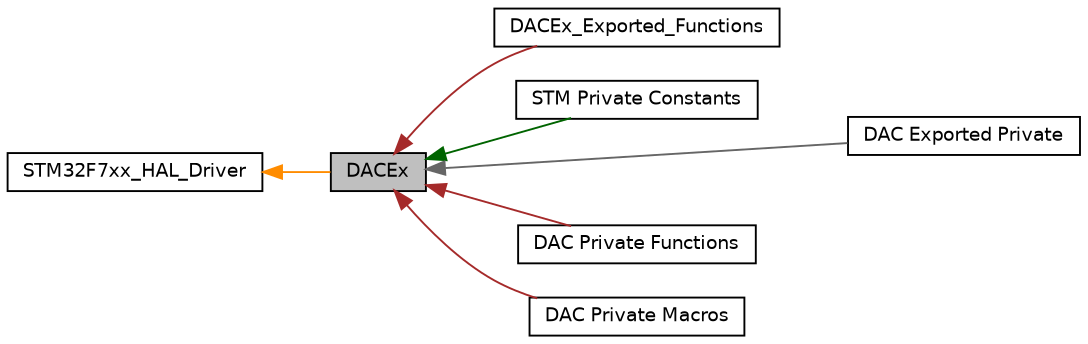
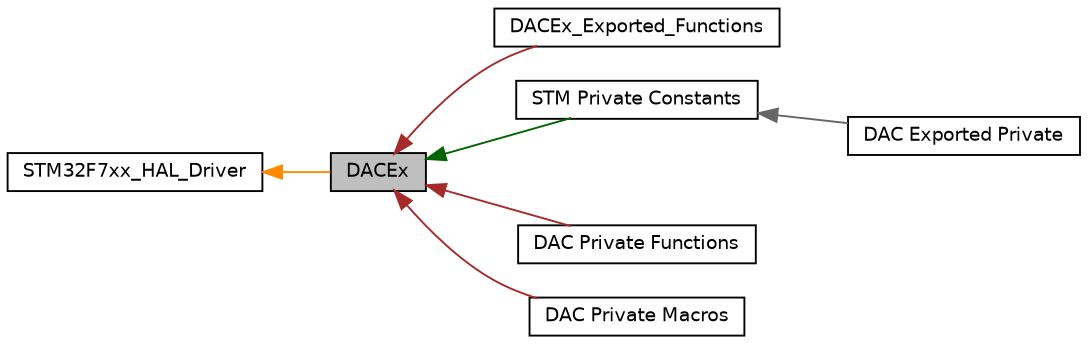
(646, 156) -> (813, 119)
